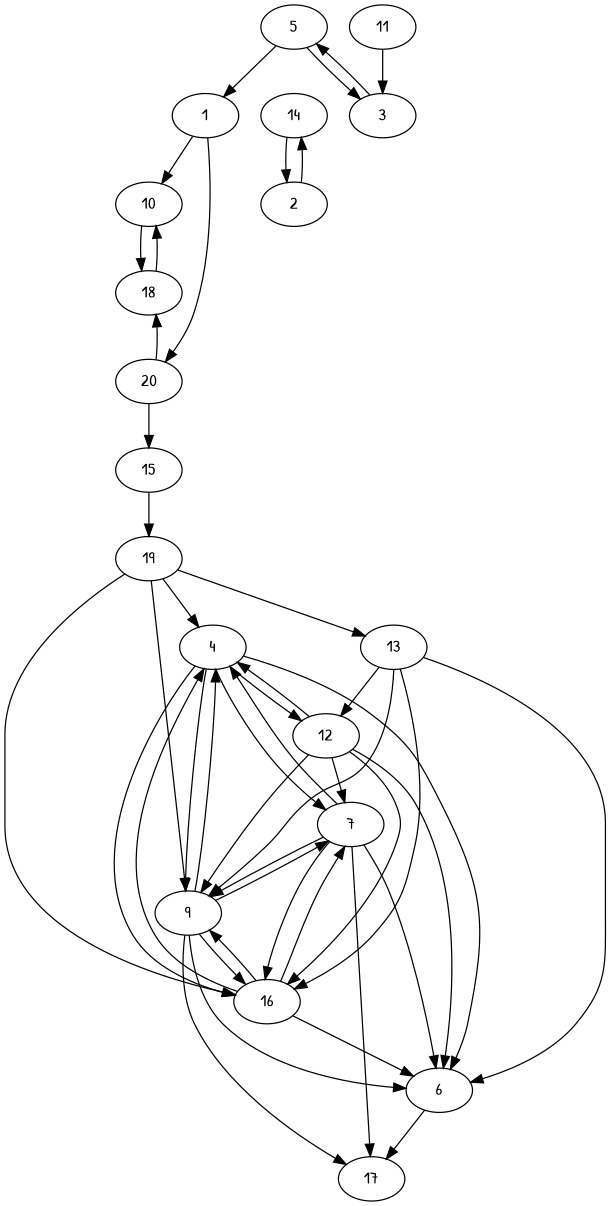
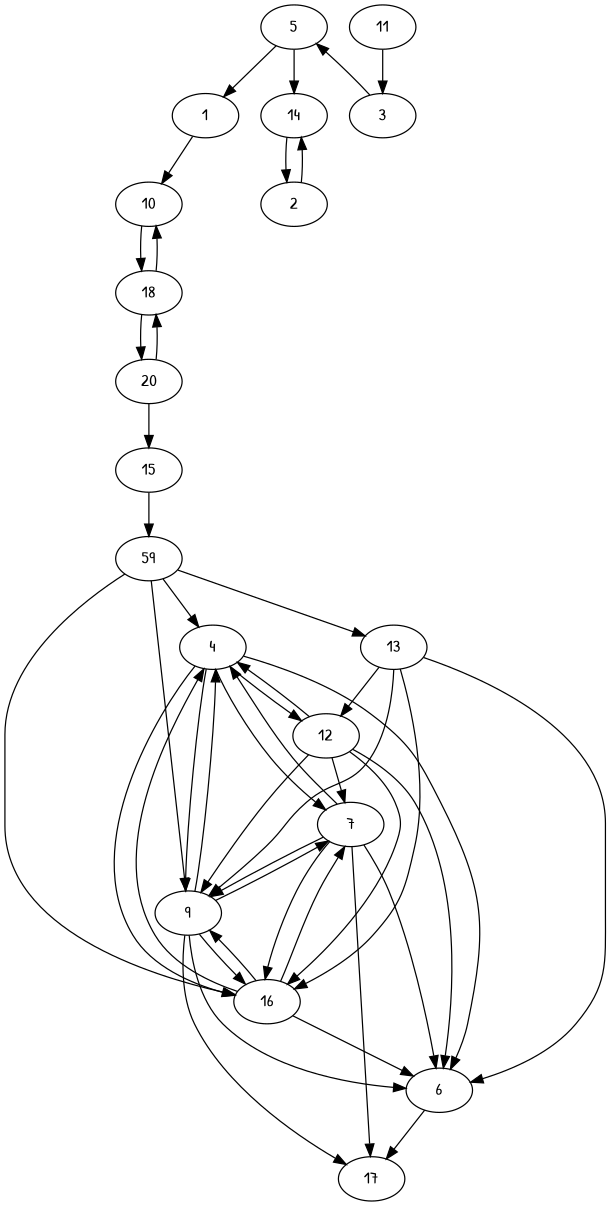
(328, 70) -> (294, 65)
(207, 248) -> (141, 331)
(149, 559) -> (149, 559)
